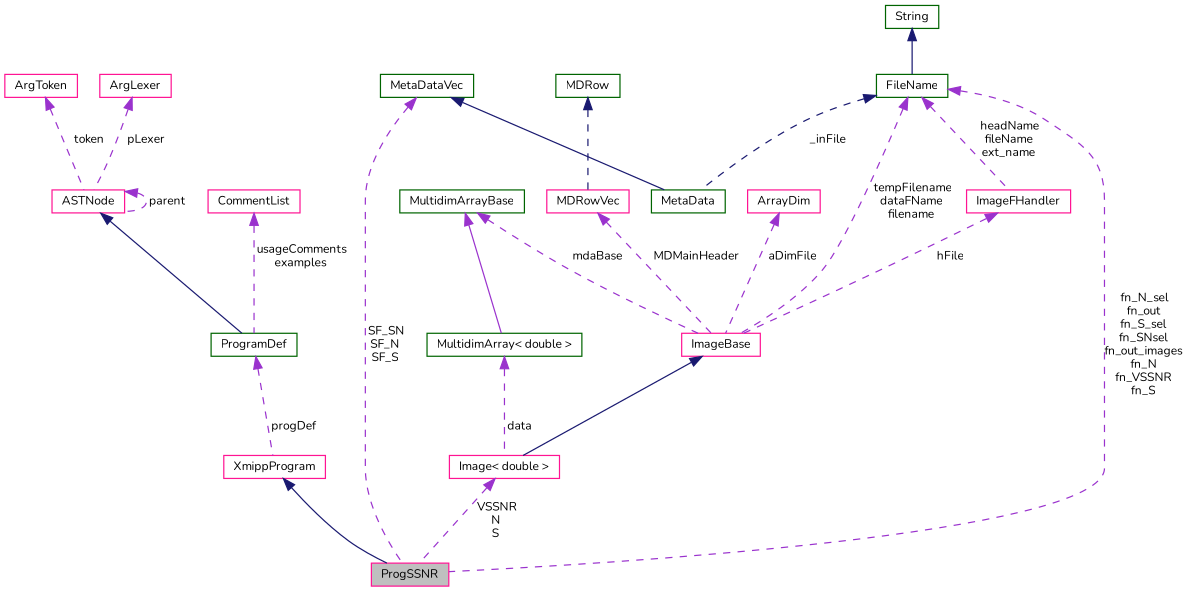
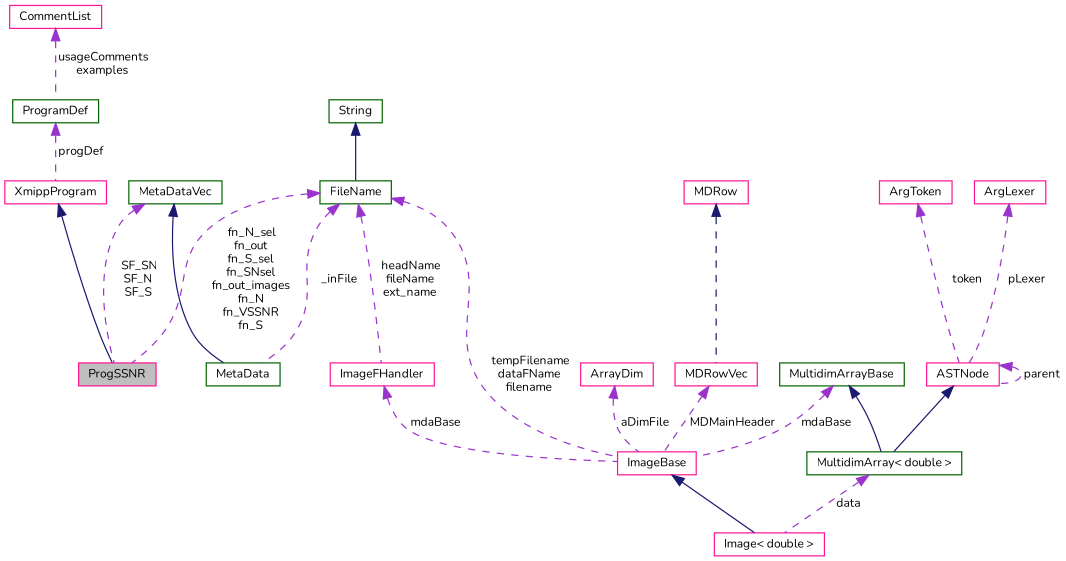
(588, 86) -> (716, 192)
(778, 135) -> (307, 293)
(949, 256) -> (434, 423)
(176, 277) -> (919, 423)
(485, 279) -> (871, 423)
(453, 525) -> none
